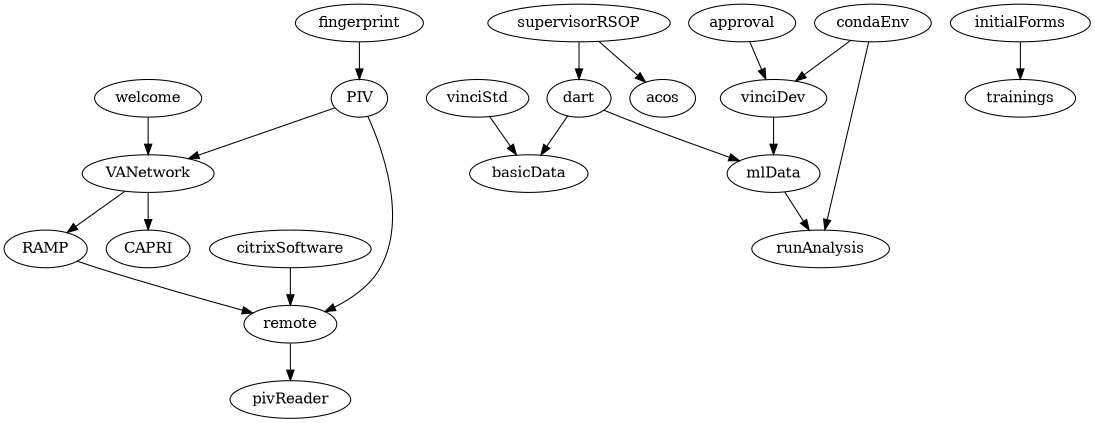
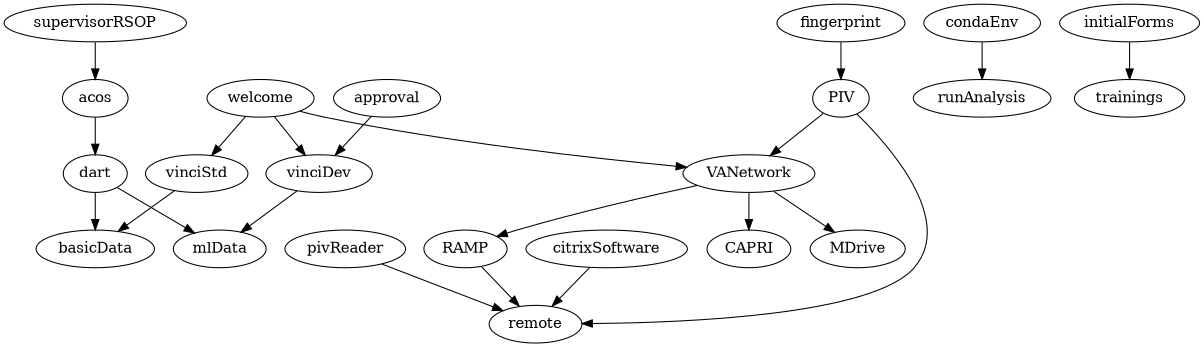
(579, 56) -> (95, 131)
(827, 58) -> (286, 132)
none -> (232, 132)
(794, 207) -> none
none -> (858, 249)
(290, 357) -> (438, 285)
